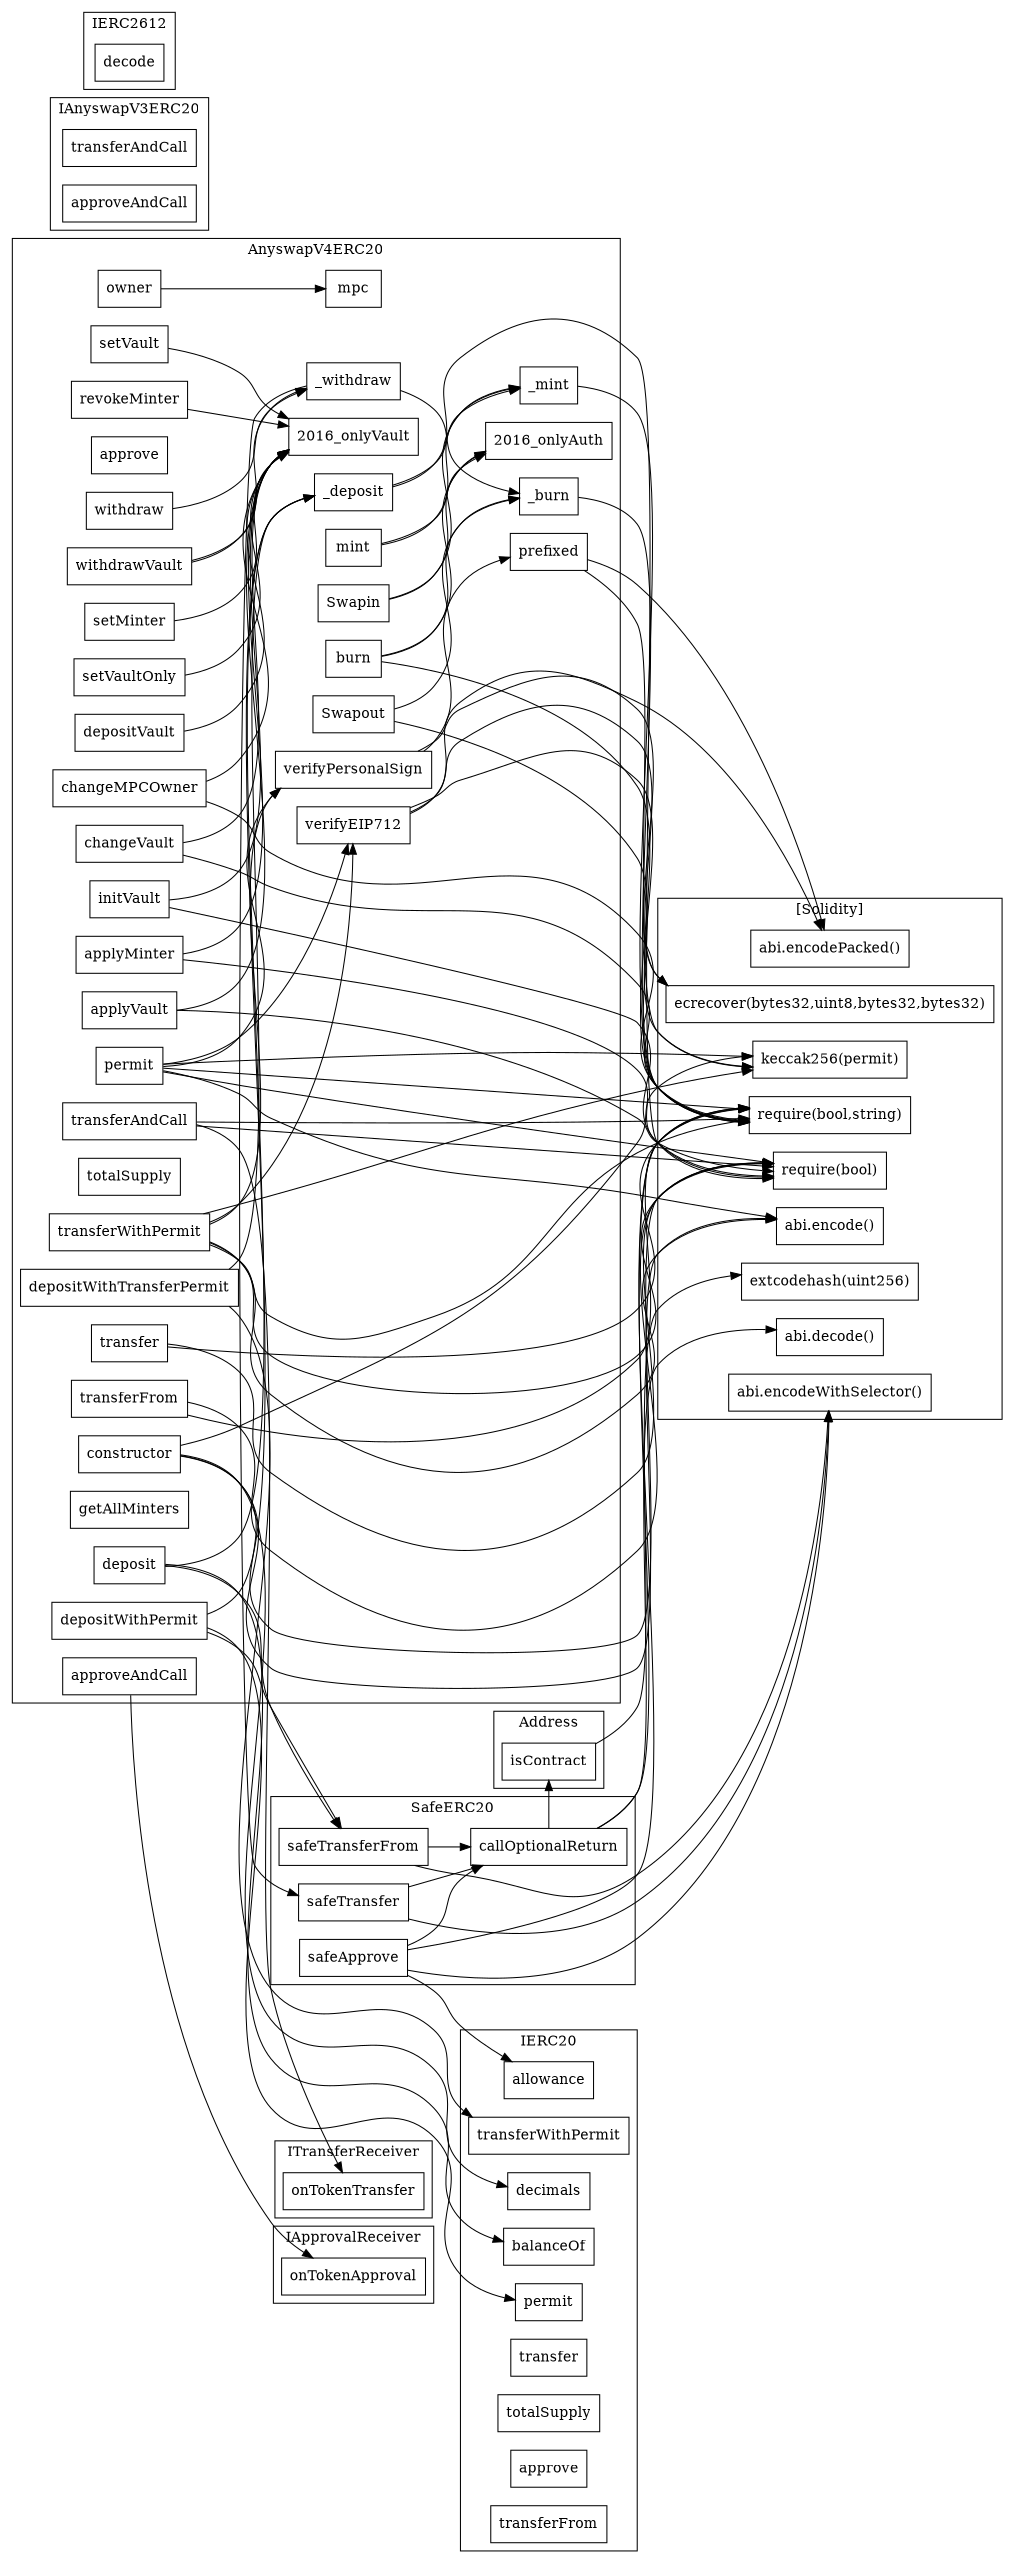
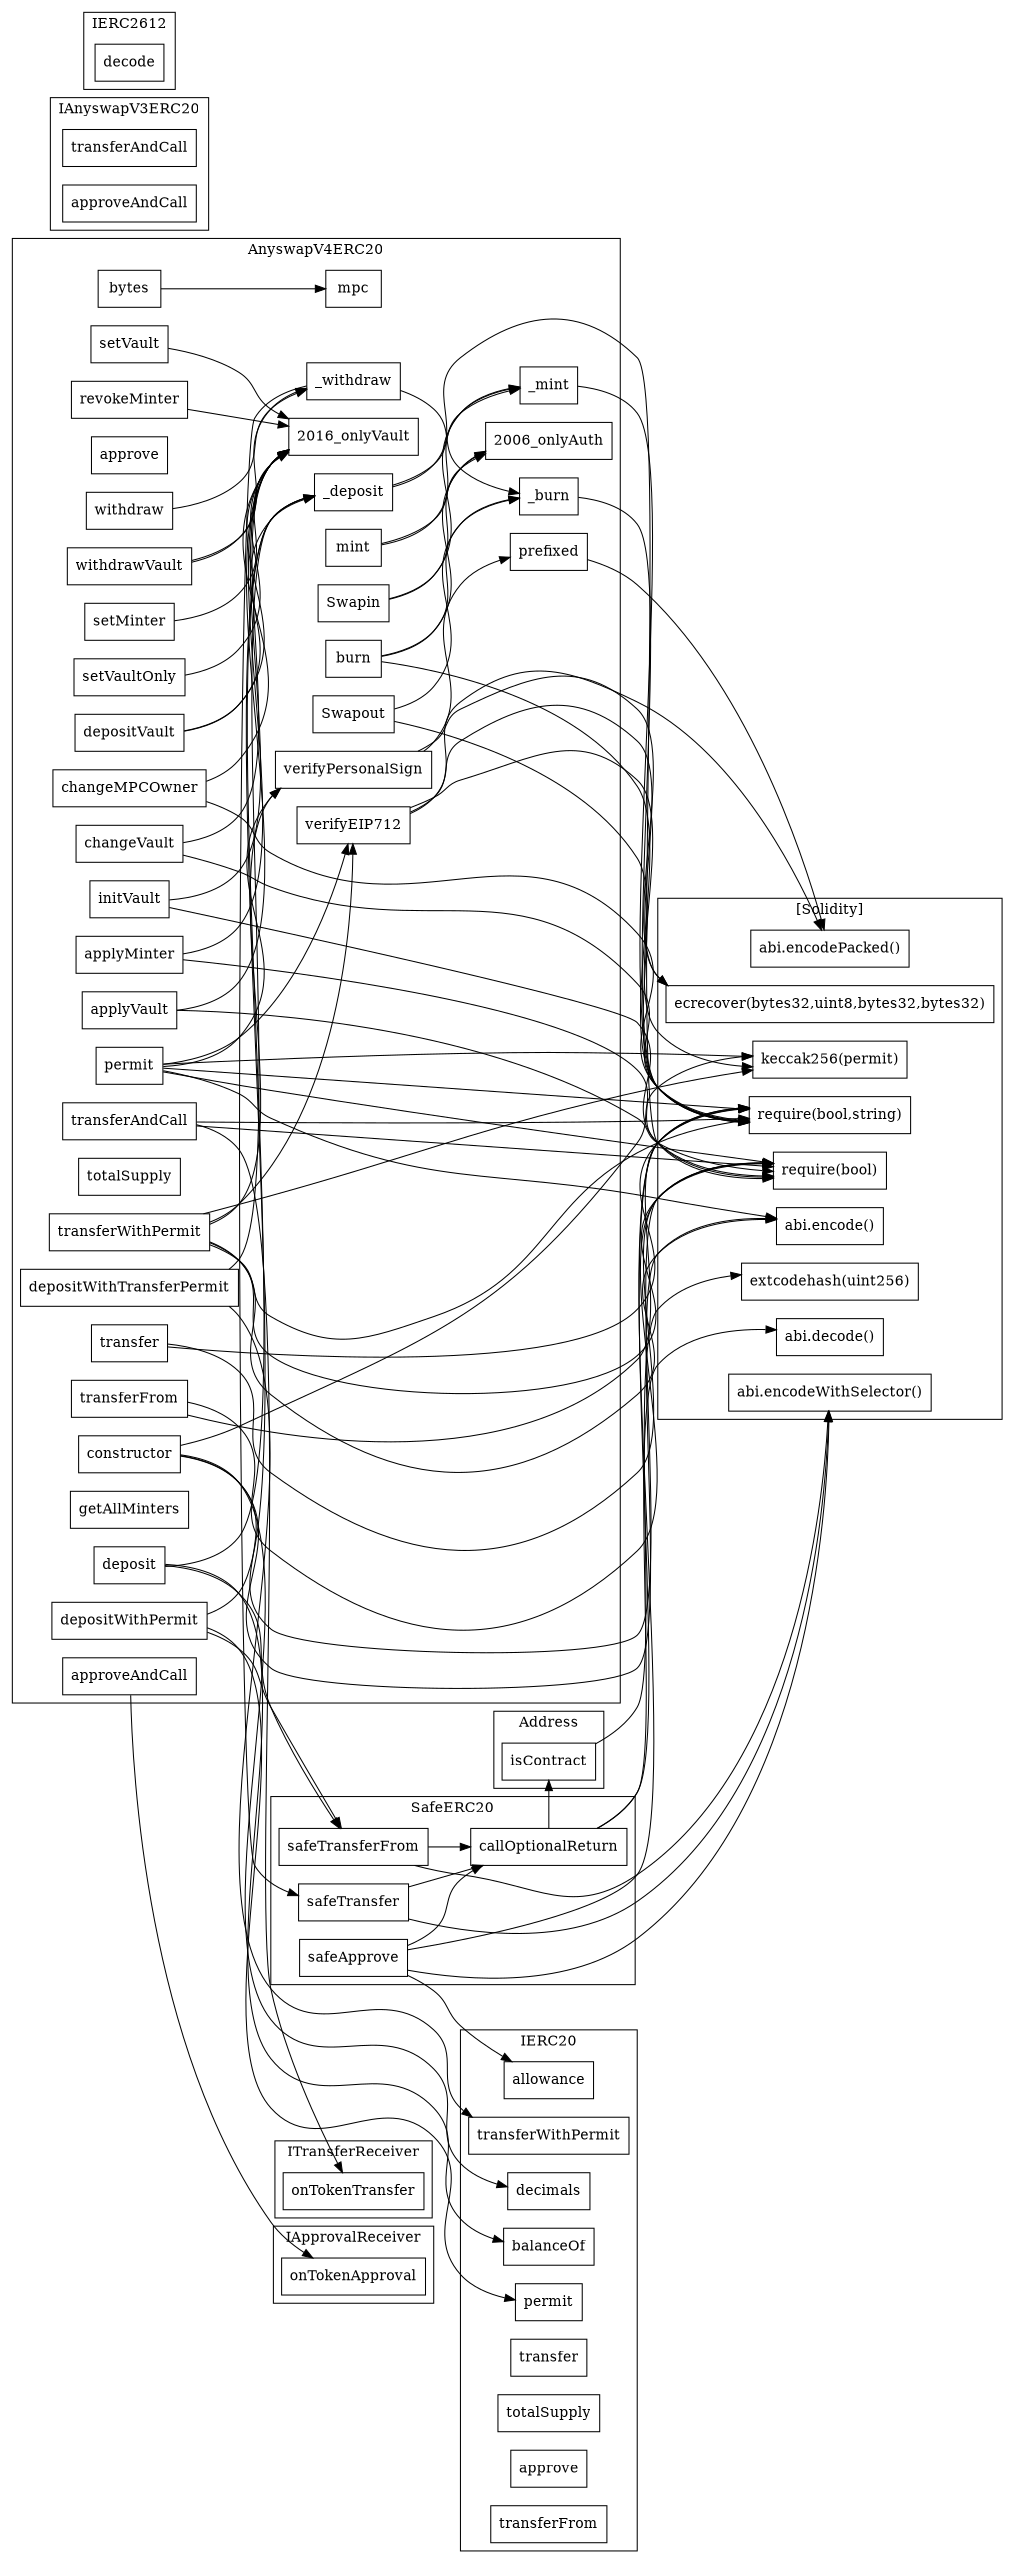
(130, 289) -> (130, 289)
(549, 441) -> (549, 441)
none -> (257, 623)
(644, 837) -> none
